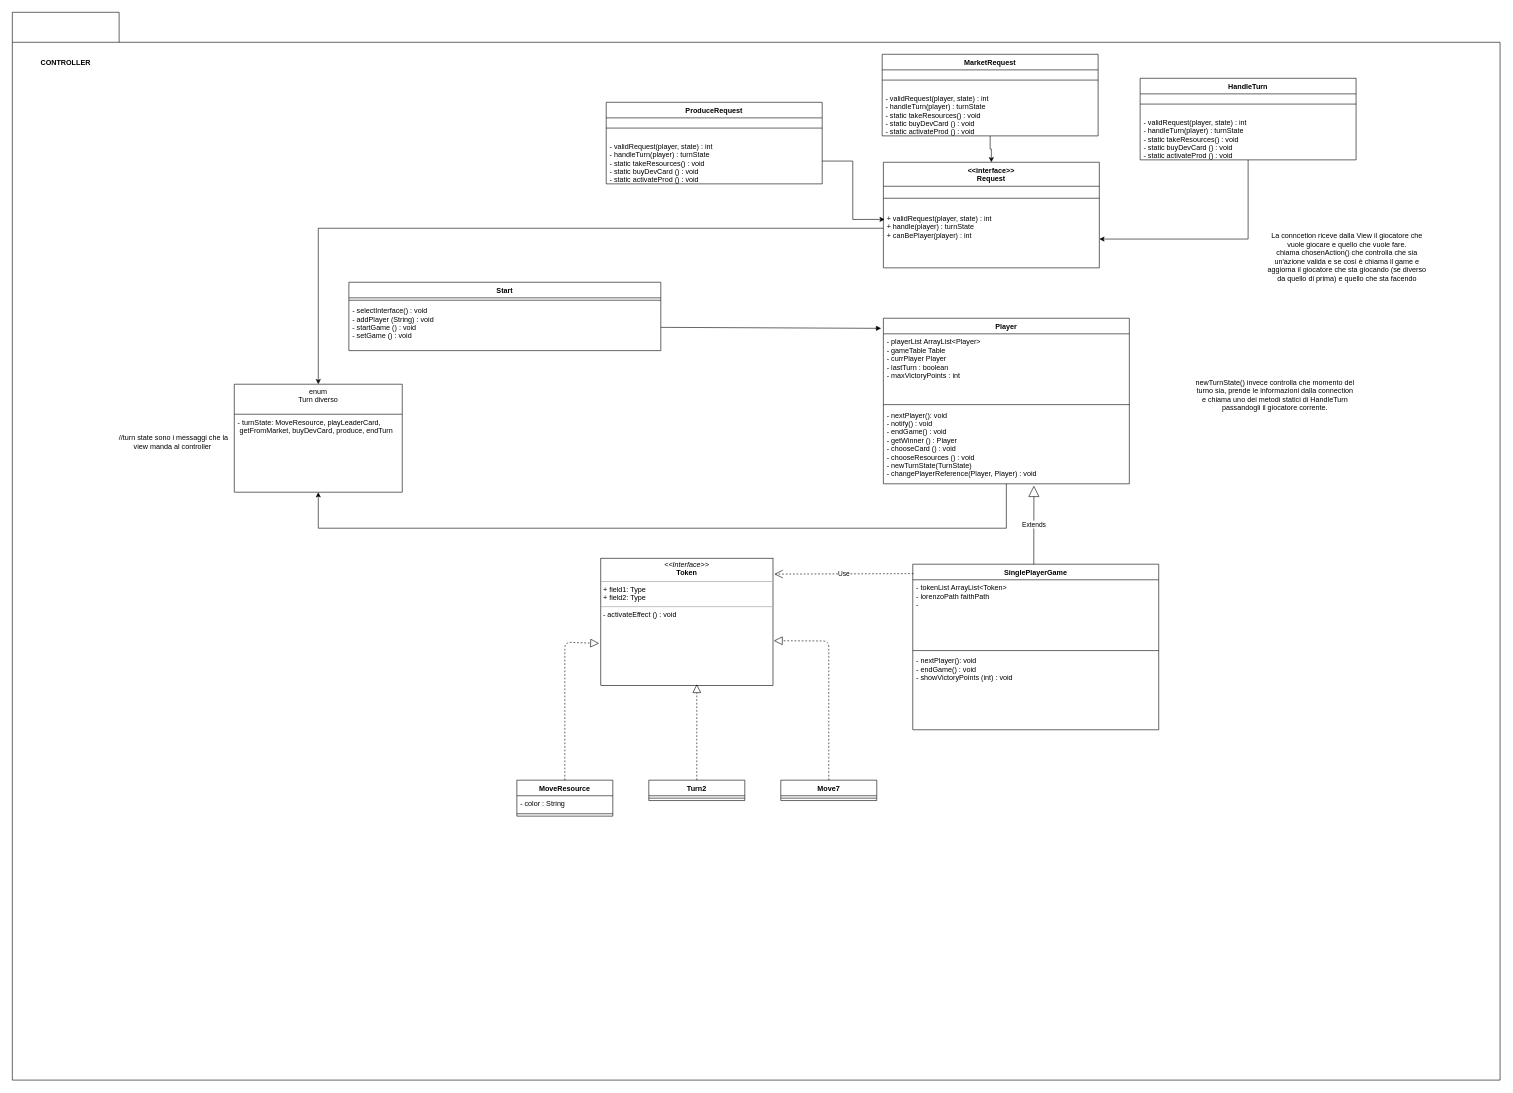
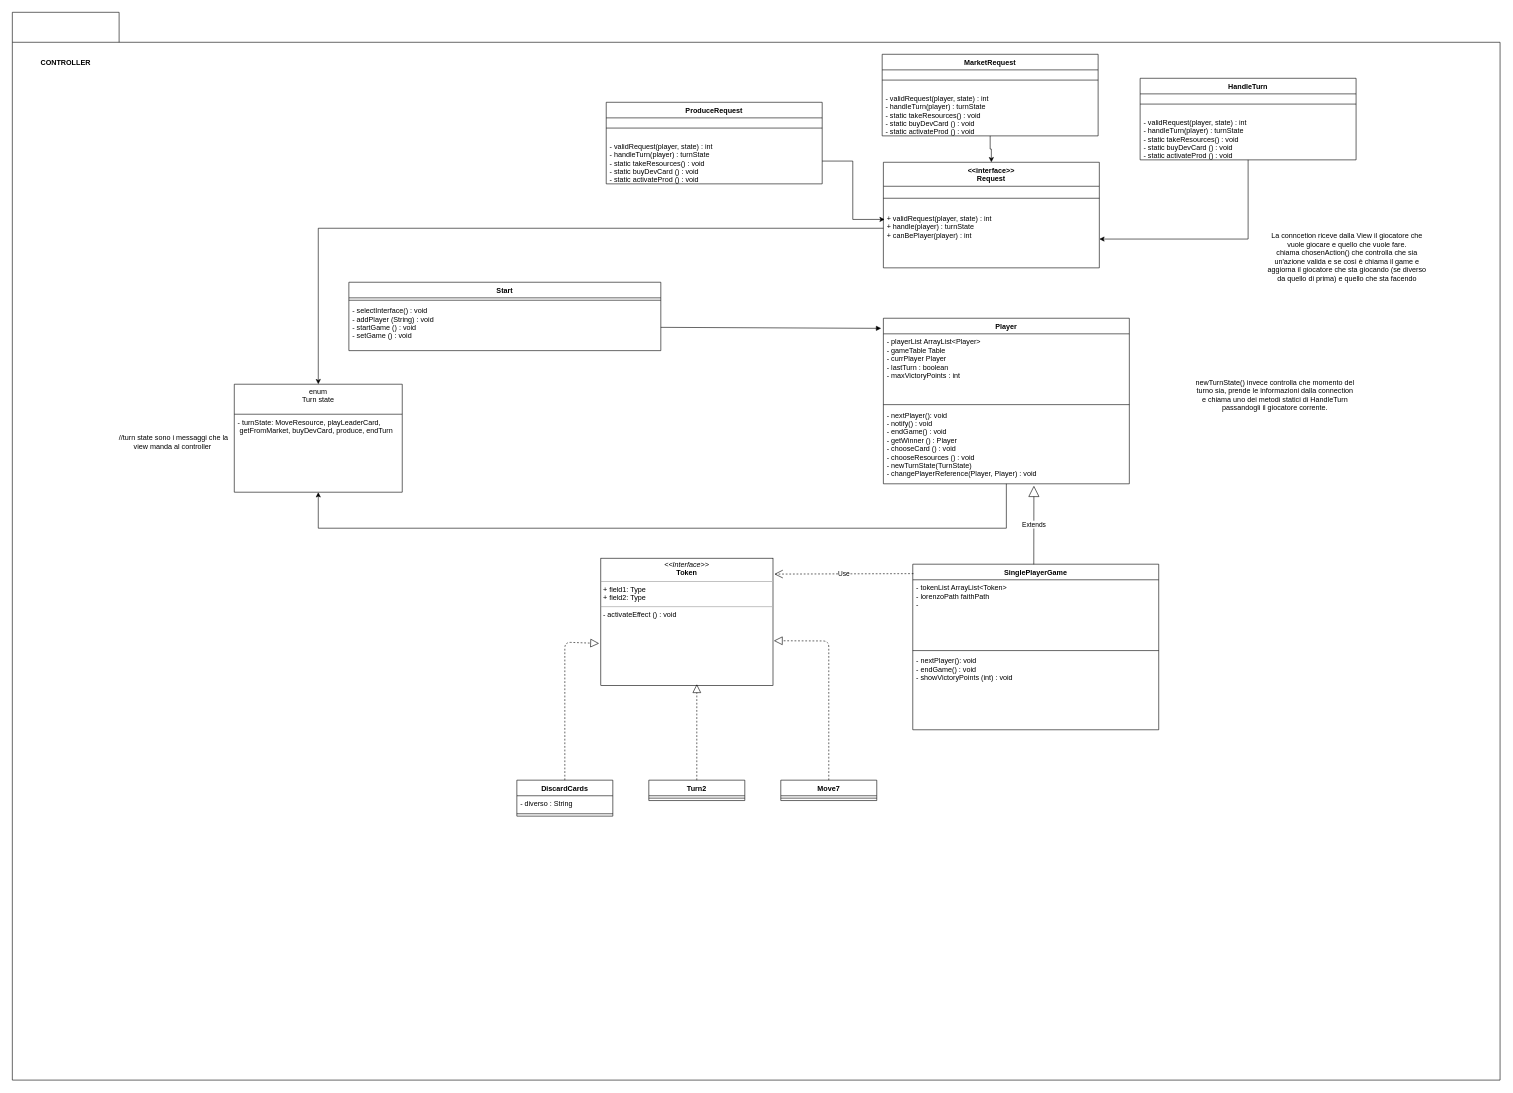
(318, 391) -> (318, 391)
(565, 788) -> (565, 788)
(547, 804) -> (551, 804)
